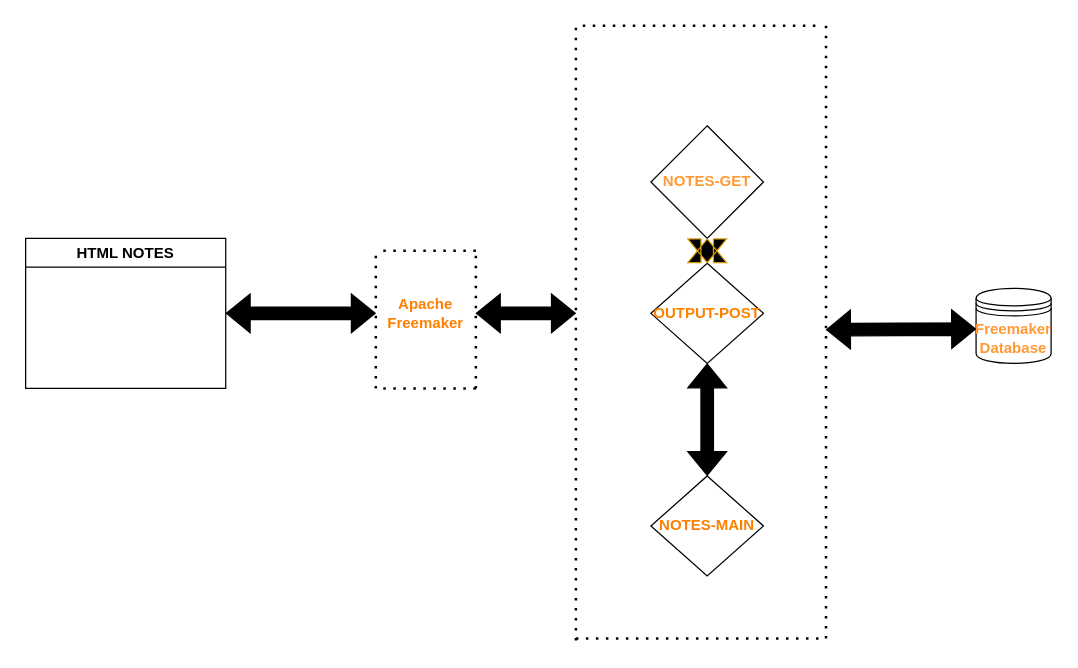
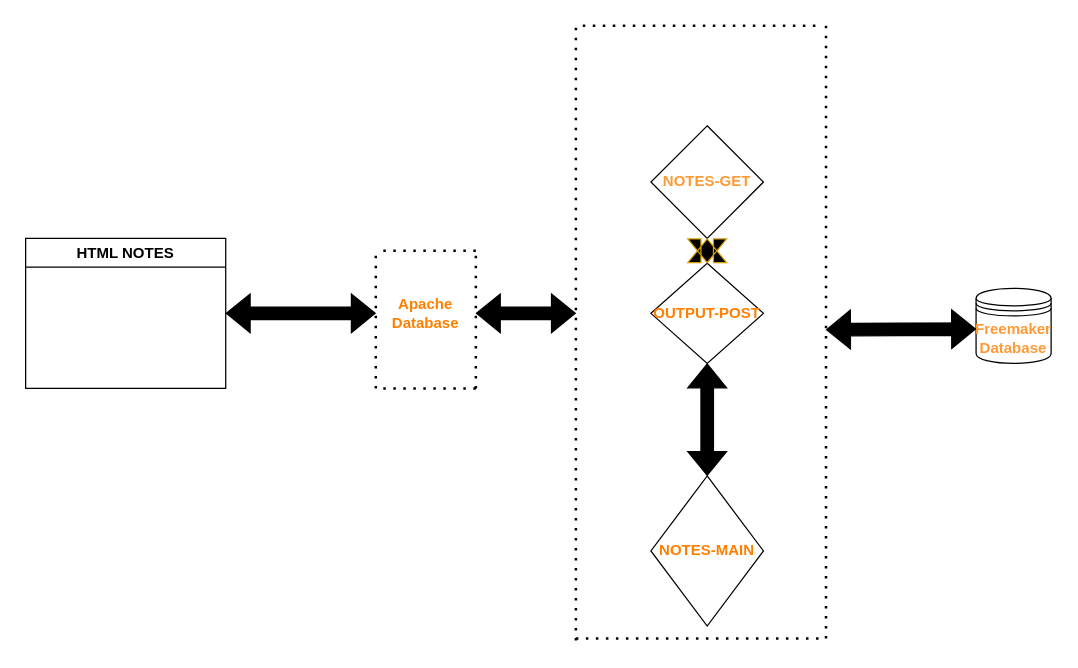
(426, 313) -> (426, 313)
(707, 526) -> (707, 551)
